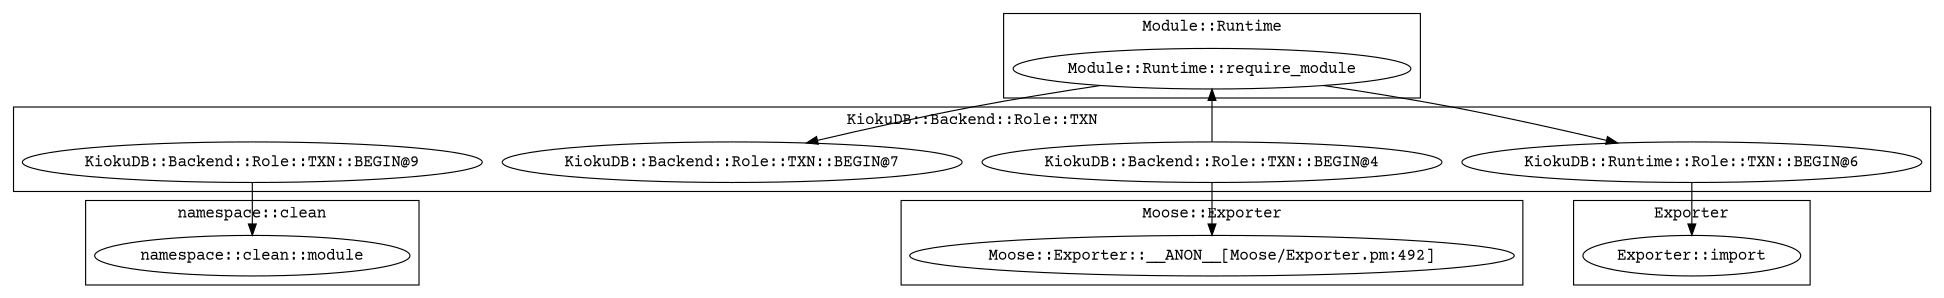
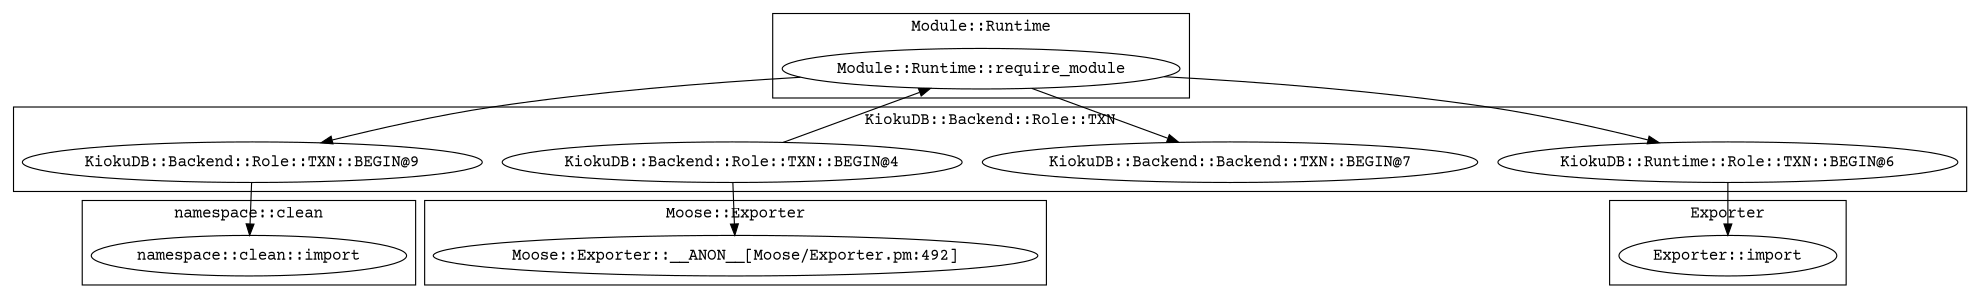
none -> (565, 97)
(732, 162) -> (1230, 162)
(252, 256) -> (249, 256)
